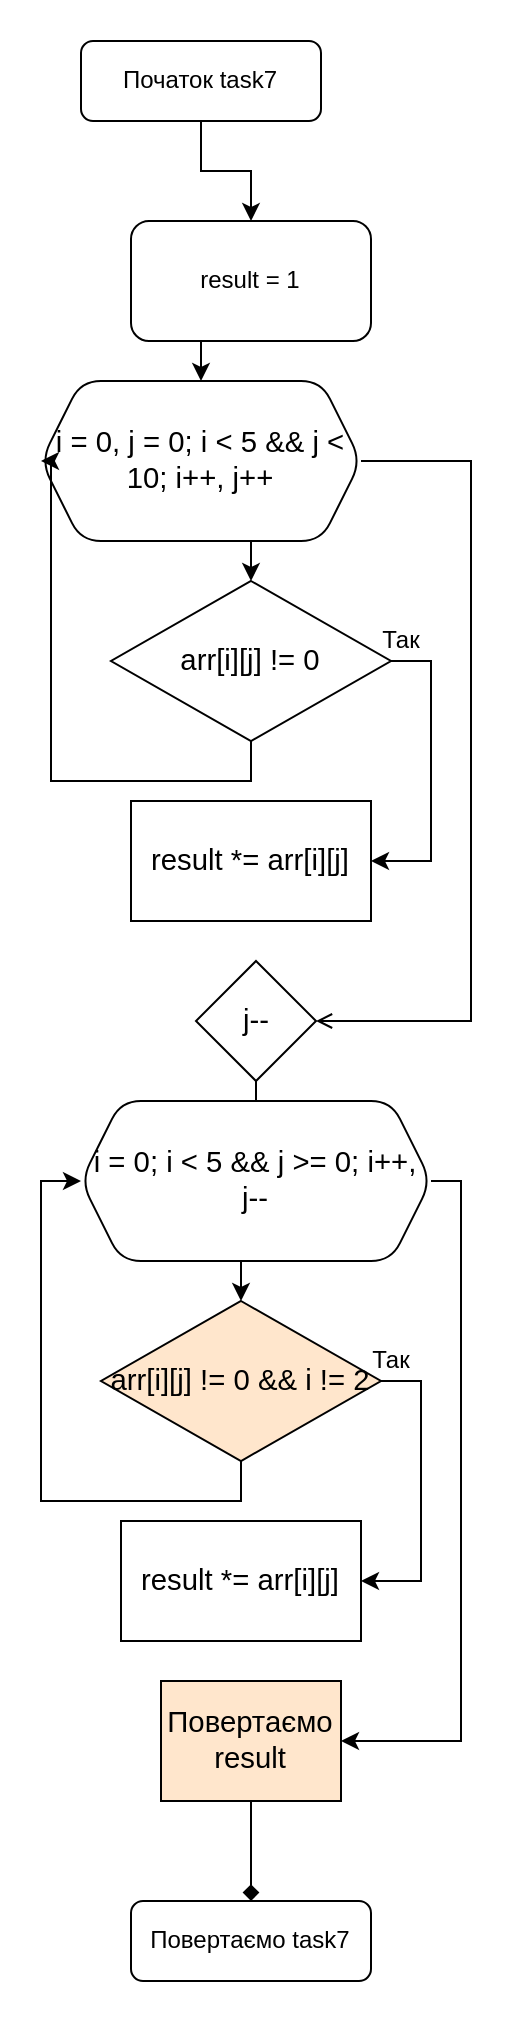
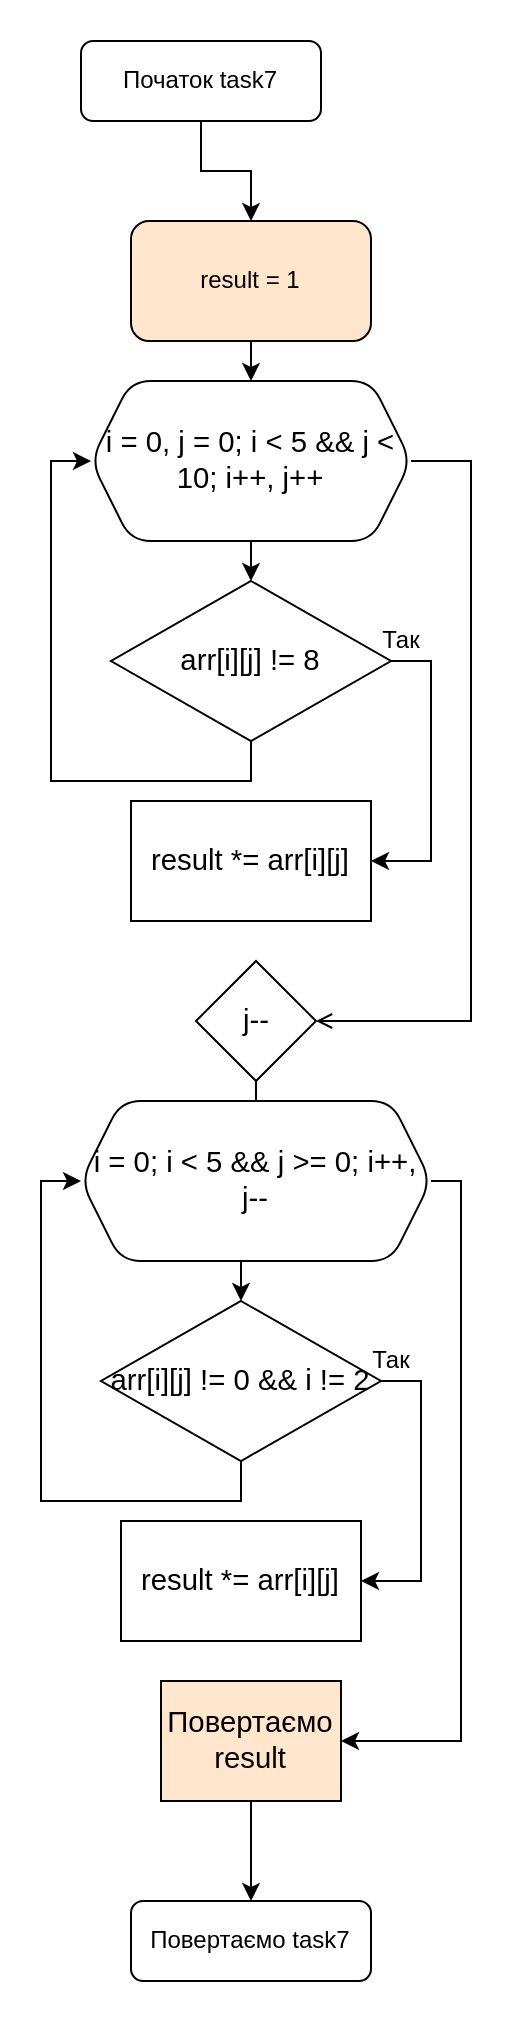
(251, 281) -> (251, 281)
(201, 461) -> (251, 461)
(251, 661) -> (251, 661)
(241, 1381) -> (241, 1381)
(251, 1885) -> (251, 1886)
